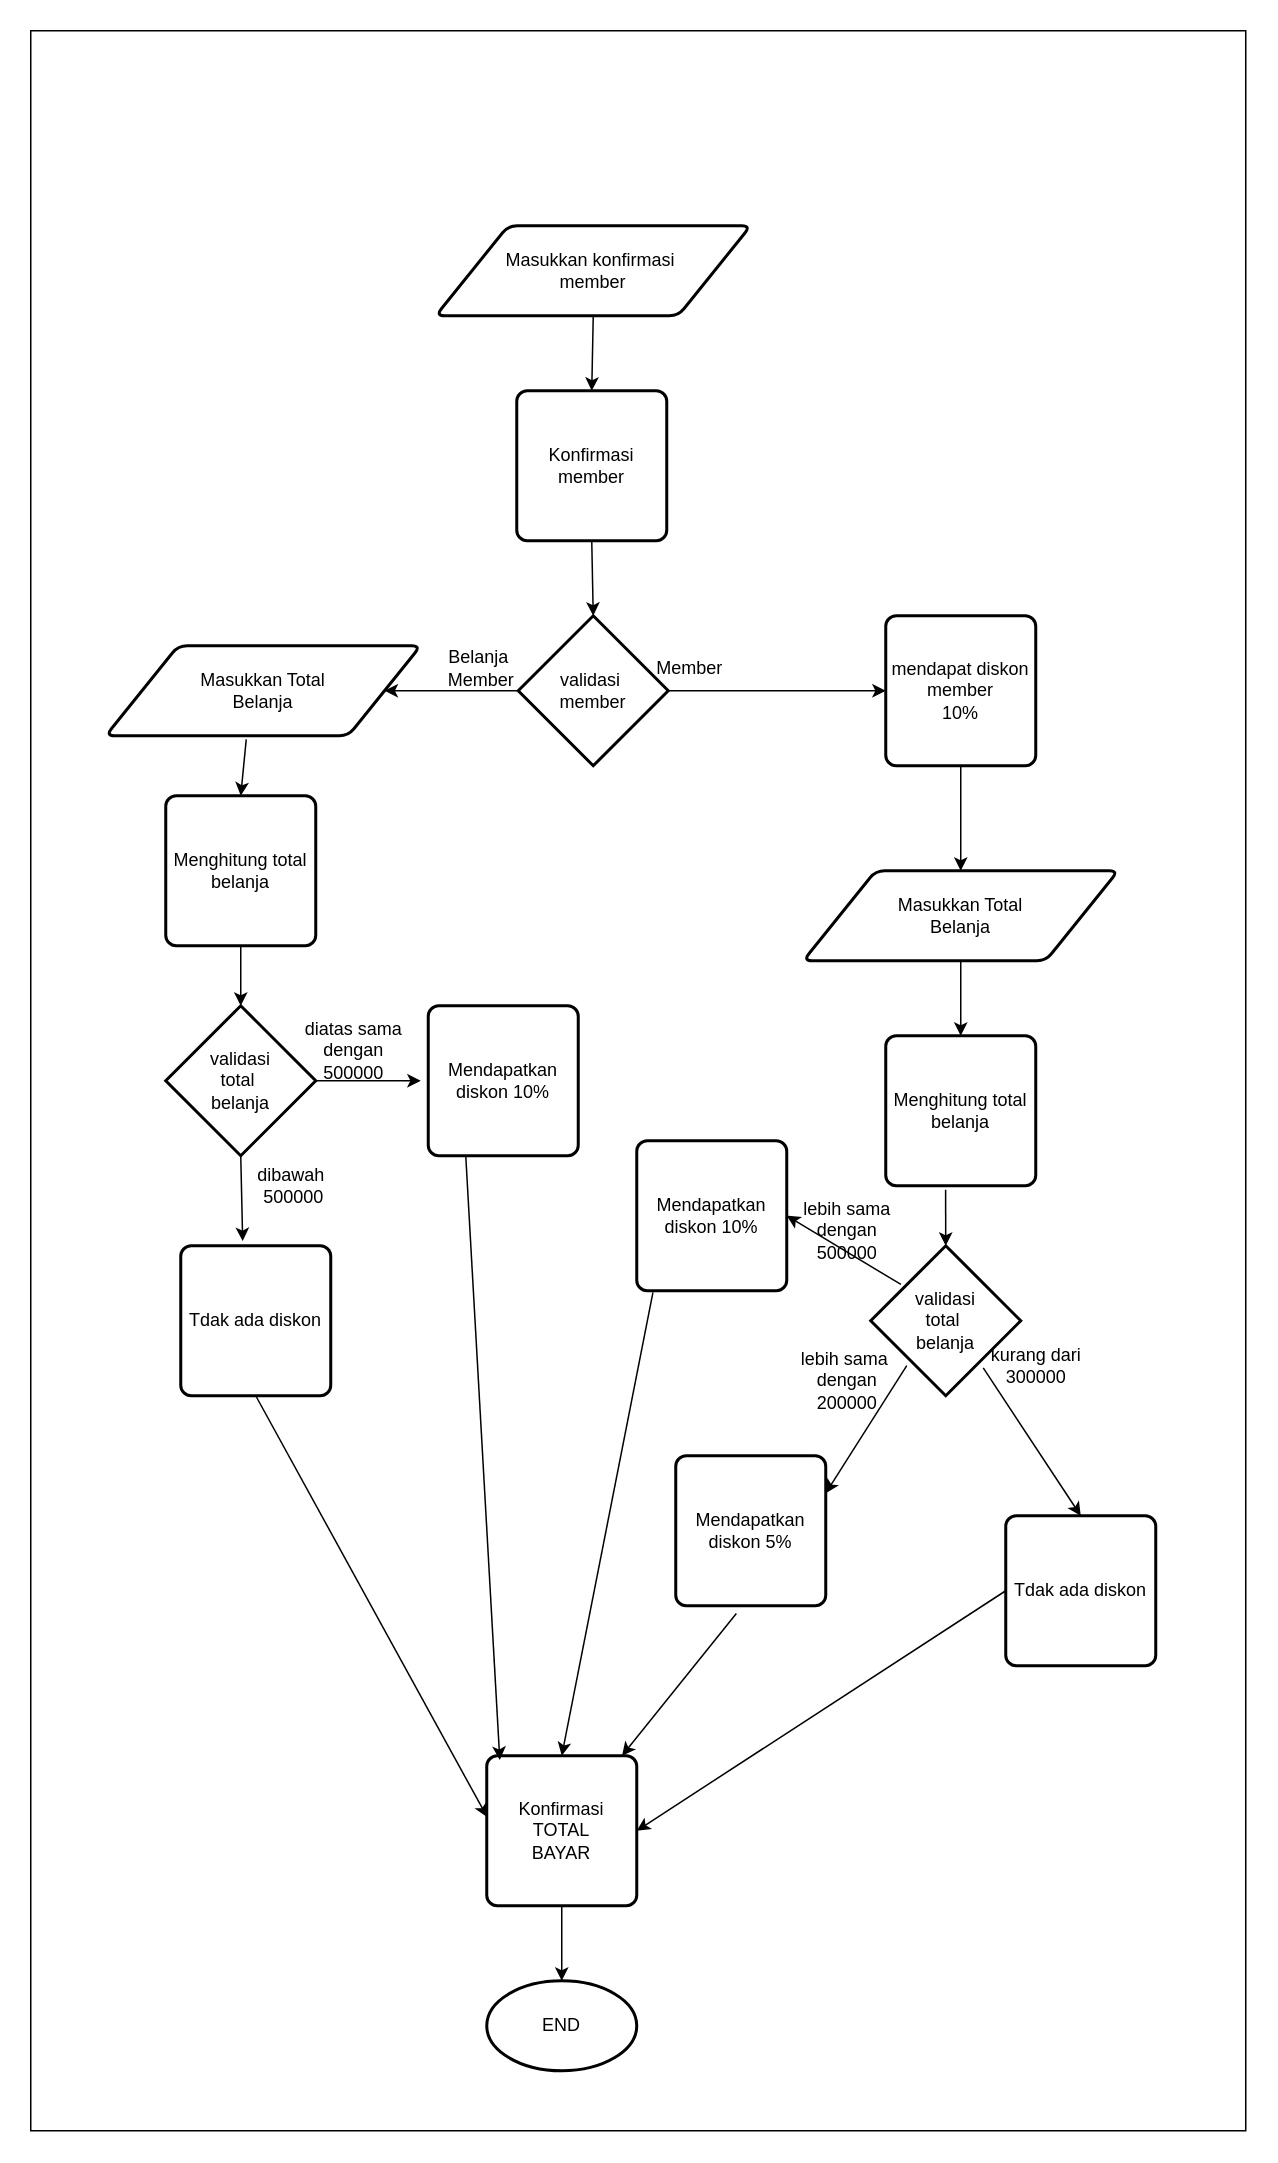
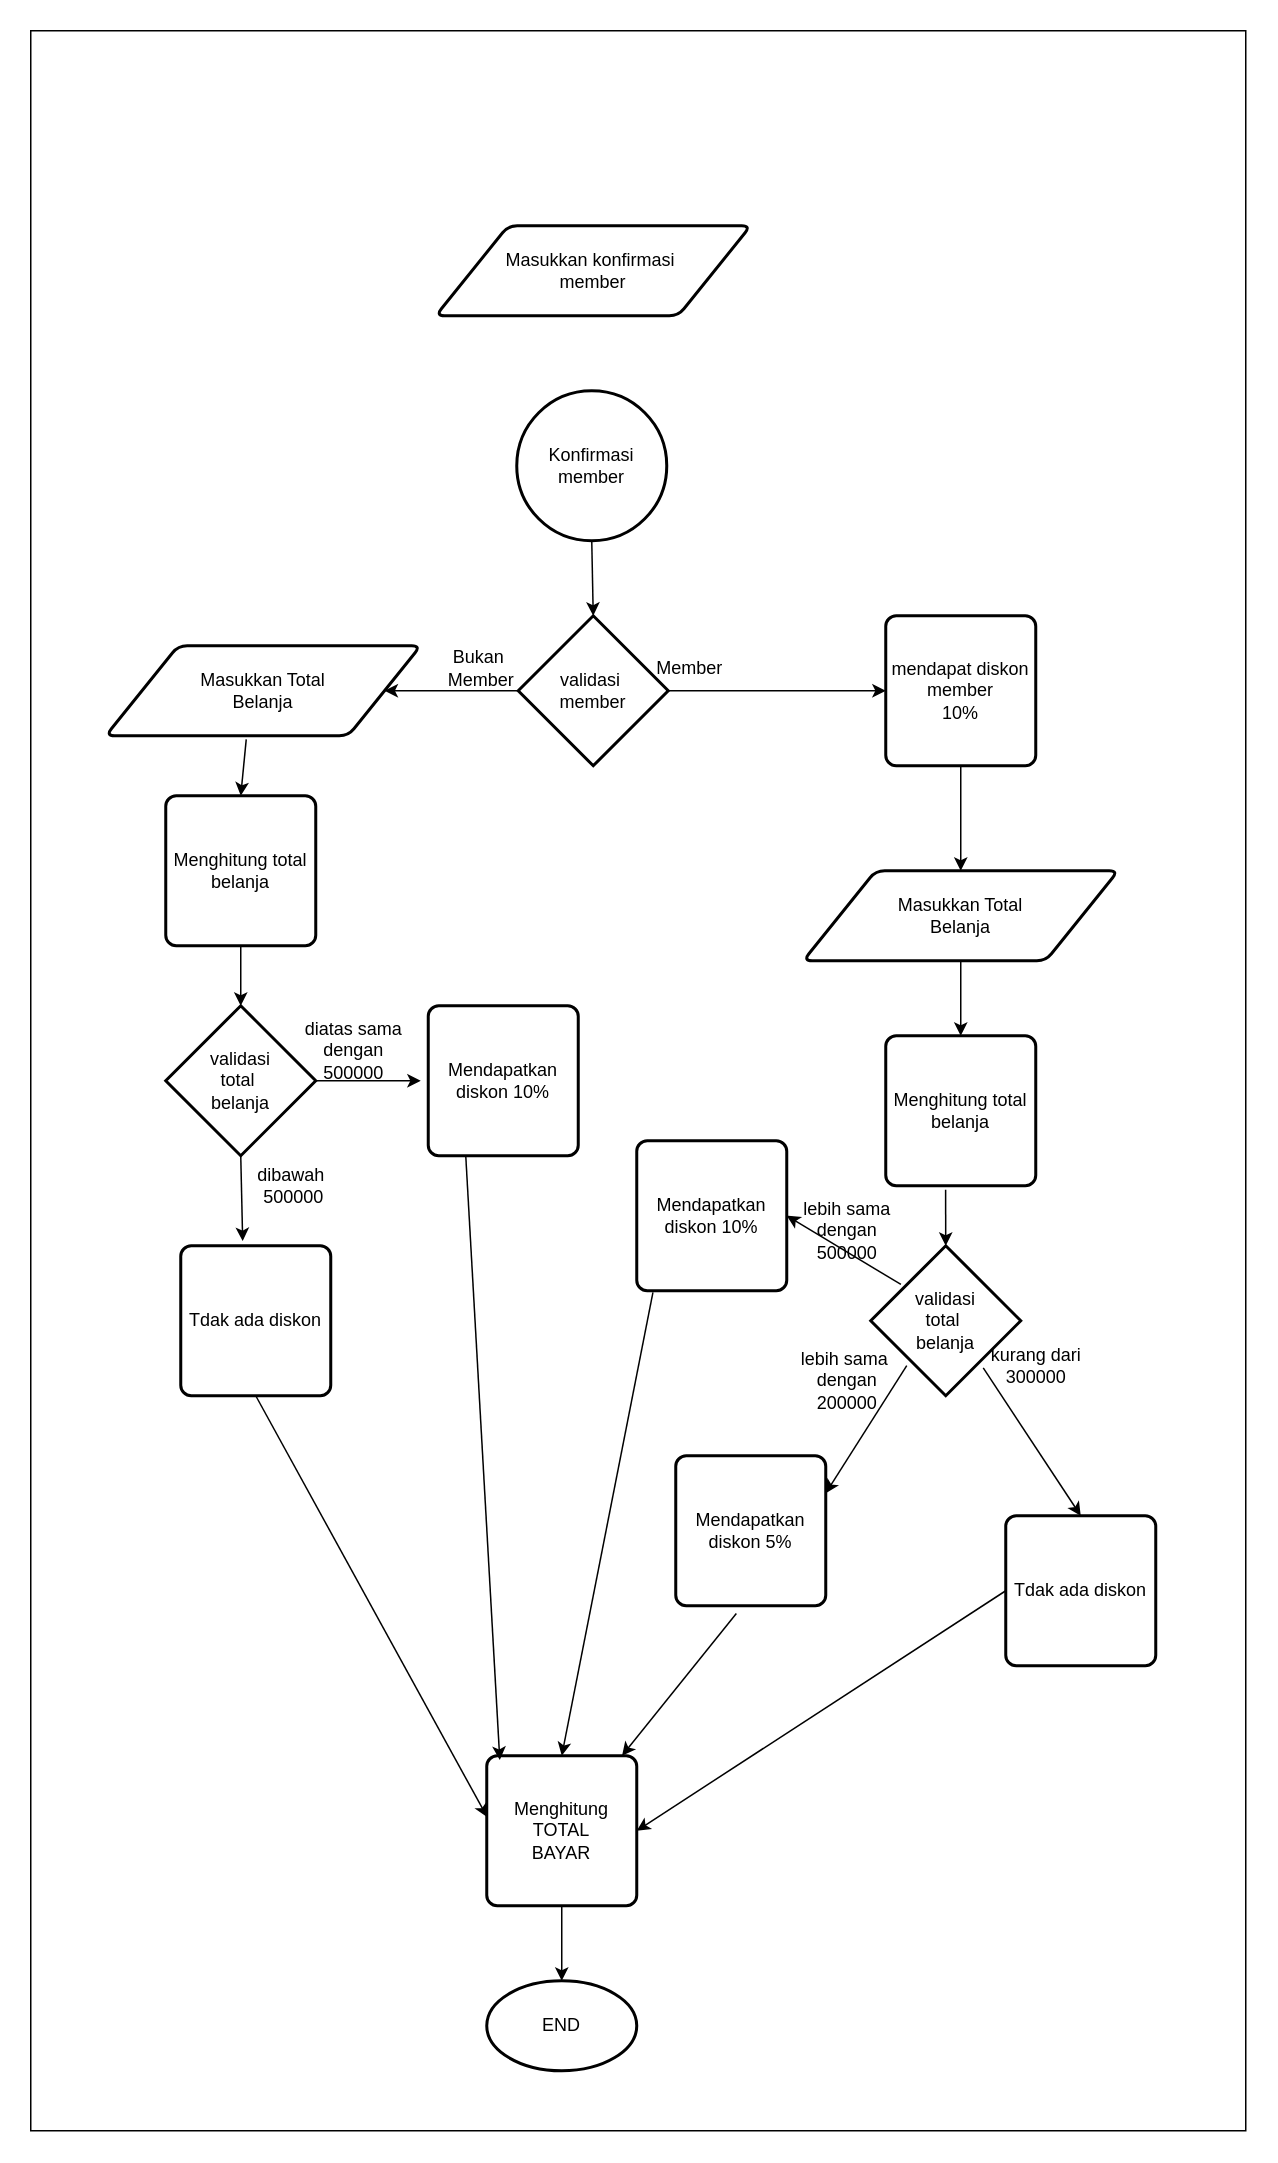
(593, 348) -> none
(592, 466) -> (592, 466)
(482, 668) -> (482, 668)
(562, 1831) -> (562, 1831)
